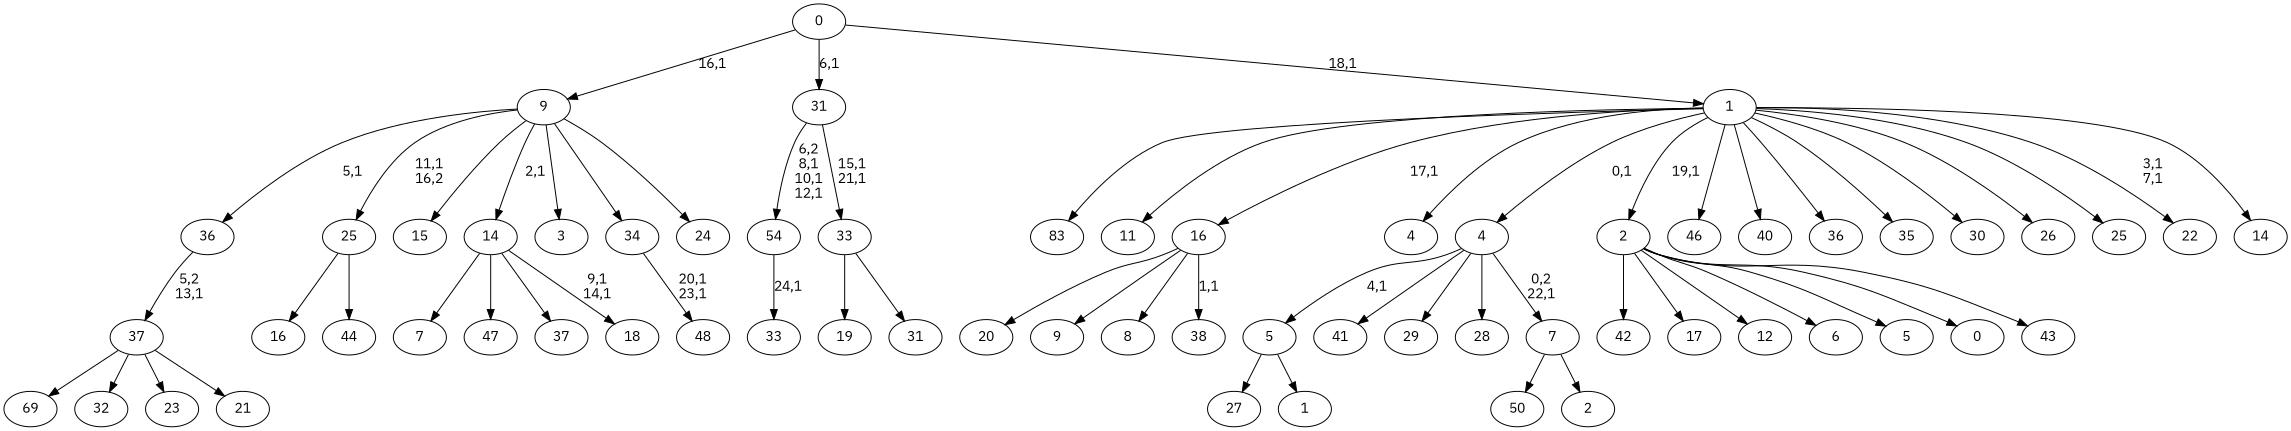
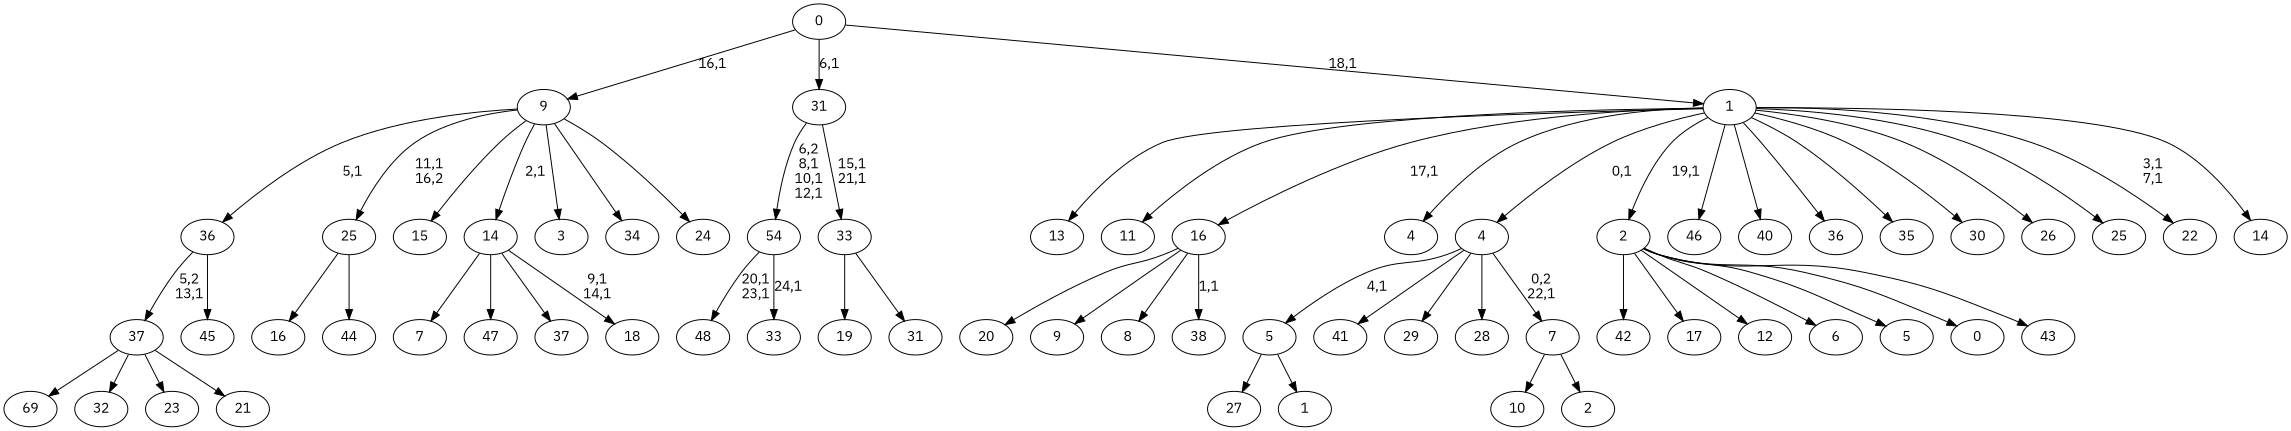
(1057, 237) -> (1057, 237)
(665, 283) -> (736, 280)
none -> (207, 337)
(1517, 409) -> (1517, 409)
